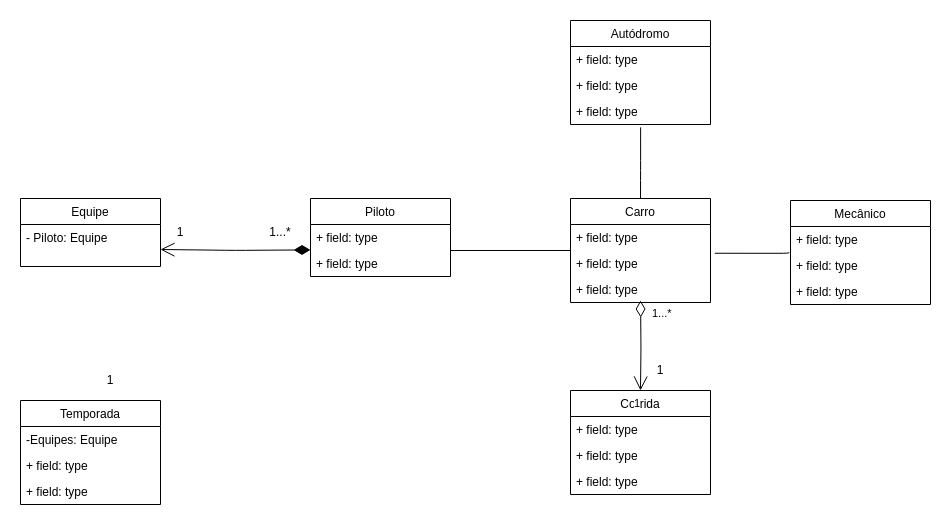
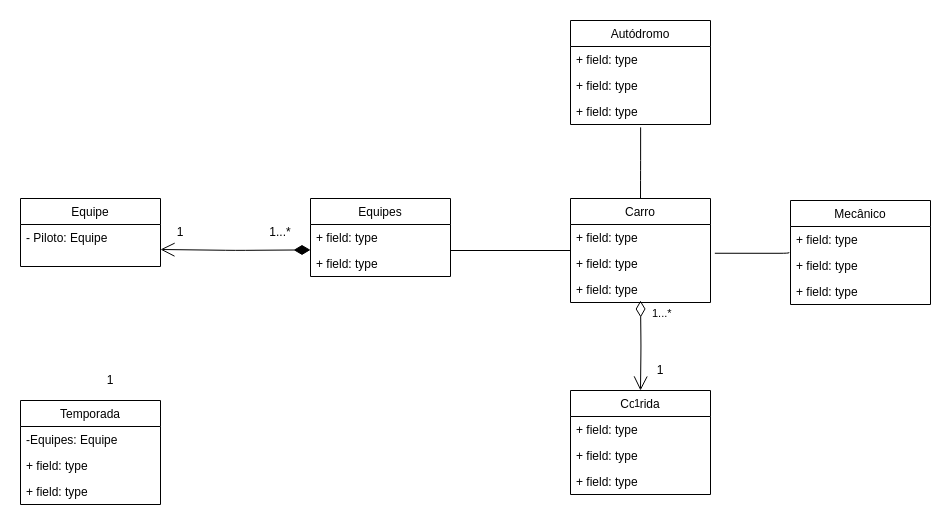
(380, 212) -> (380, 212)
